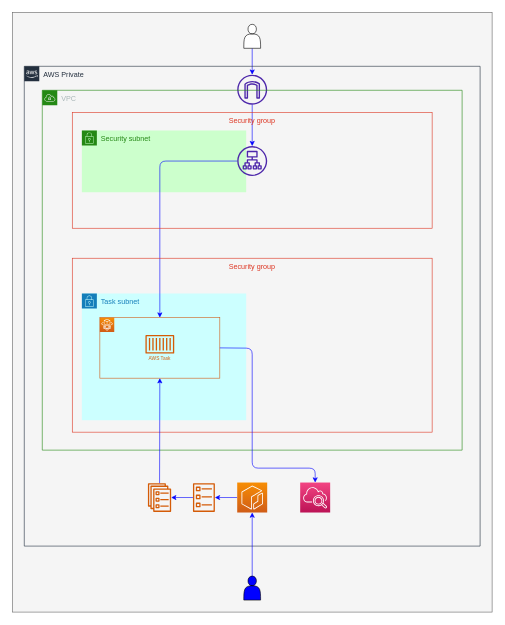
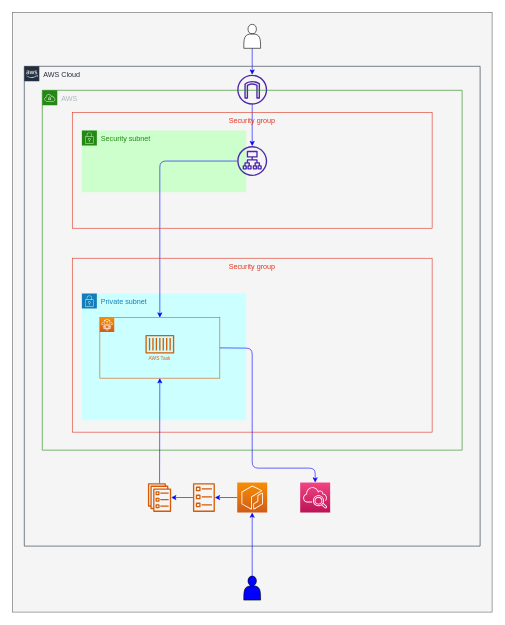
(64, 75) -> (60, 75)
(68, 99) -> (68, 99)
(122, 302) -> (127, 302)
